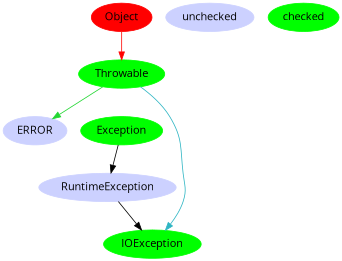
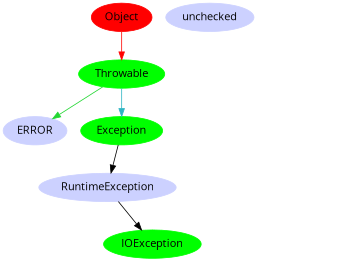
(304, 17) -> none
(181, 150) -> (122, 99)
